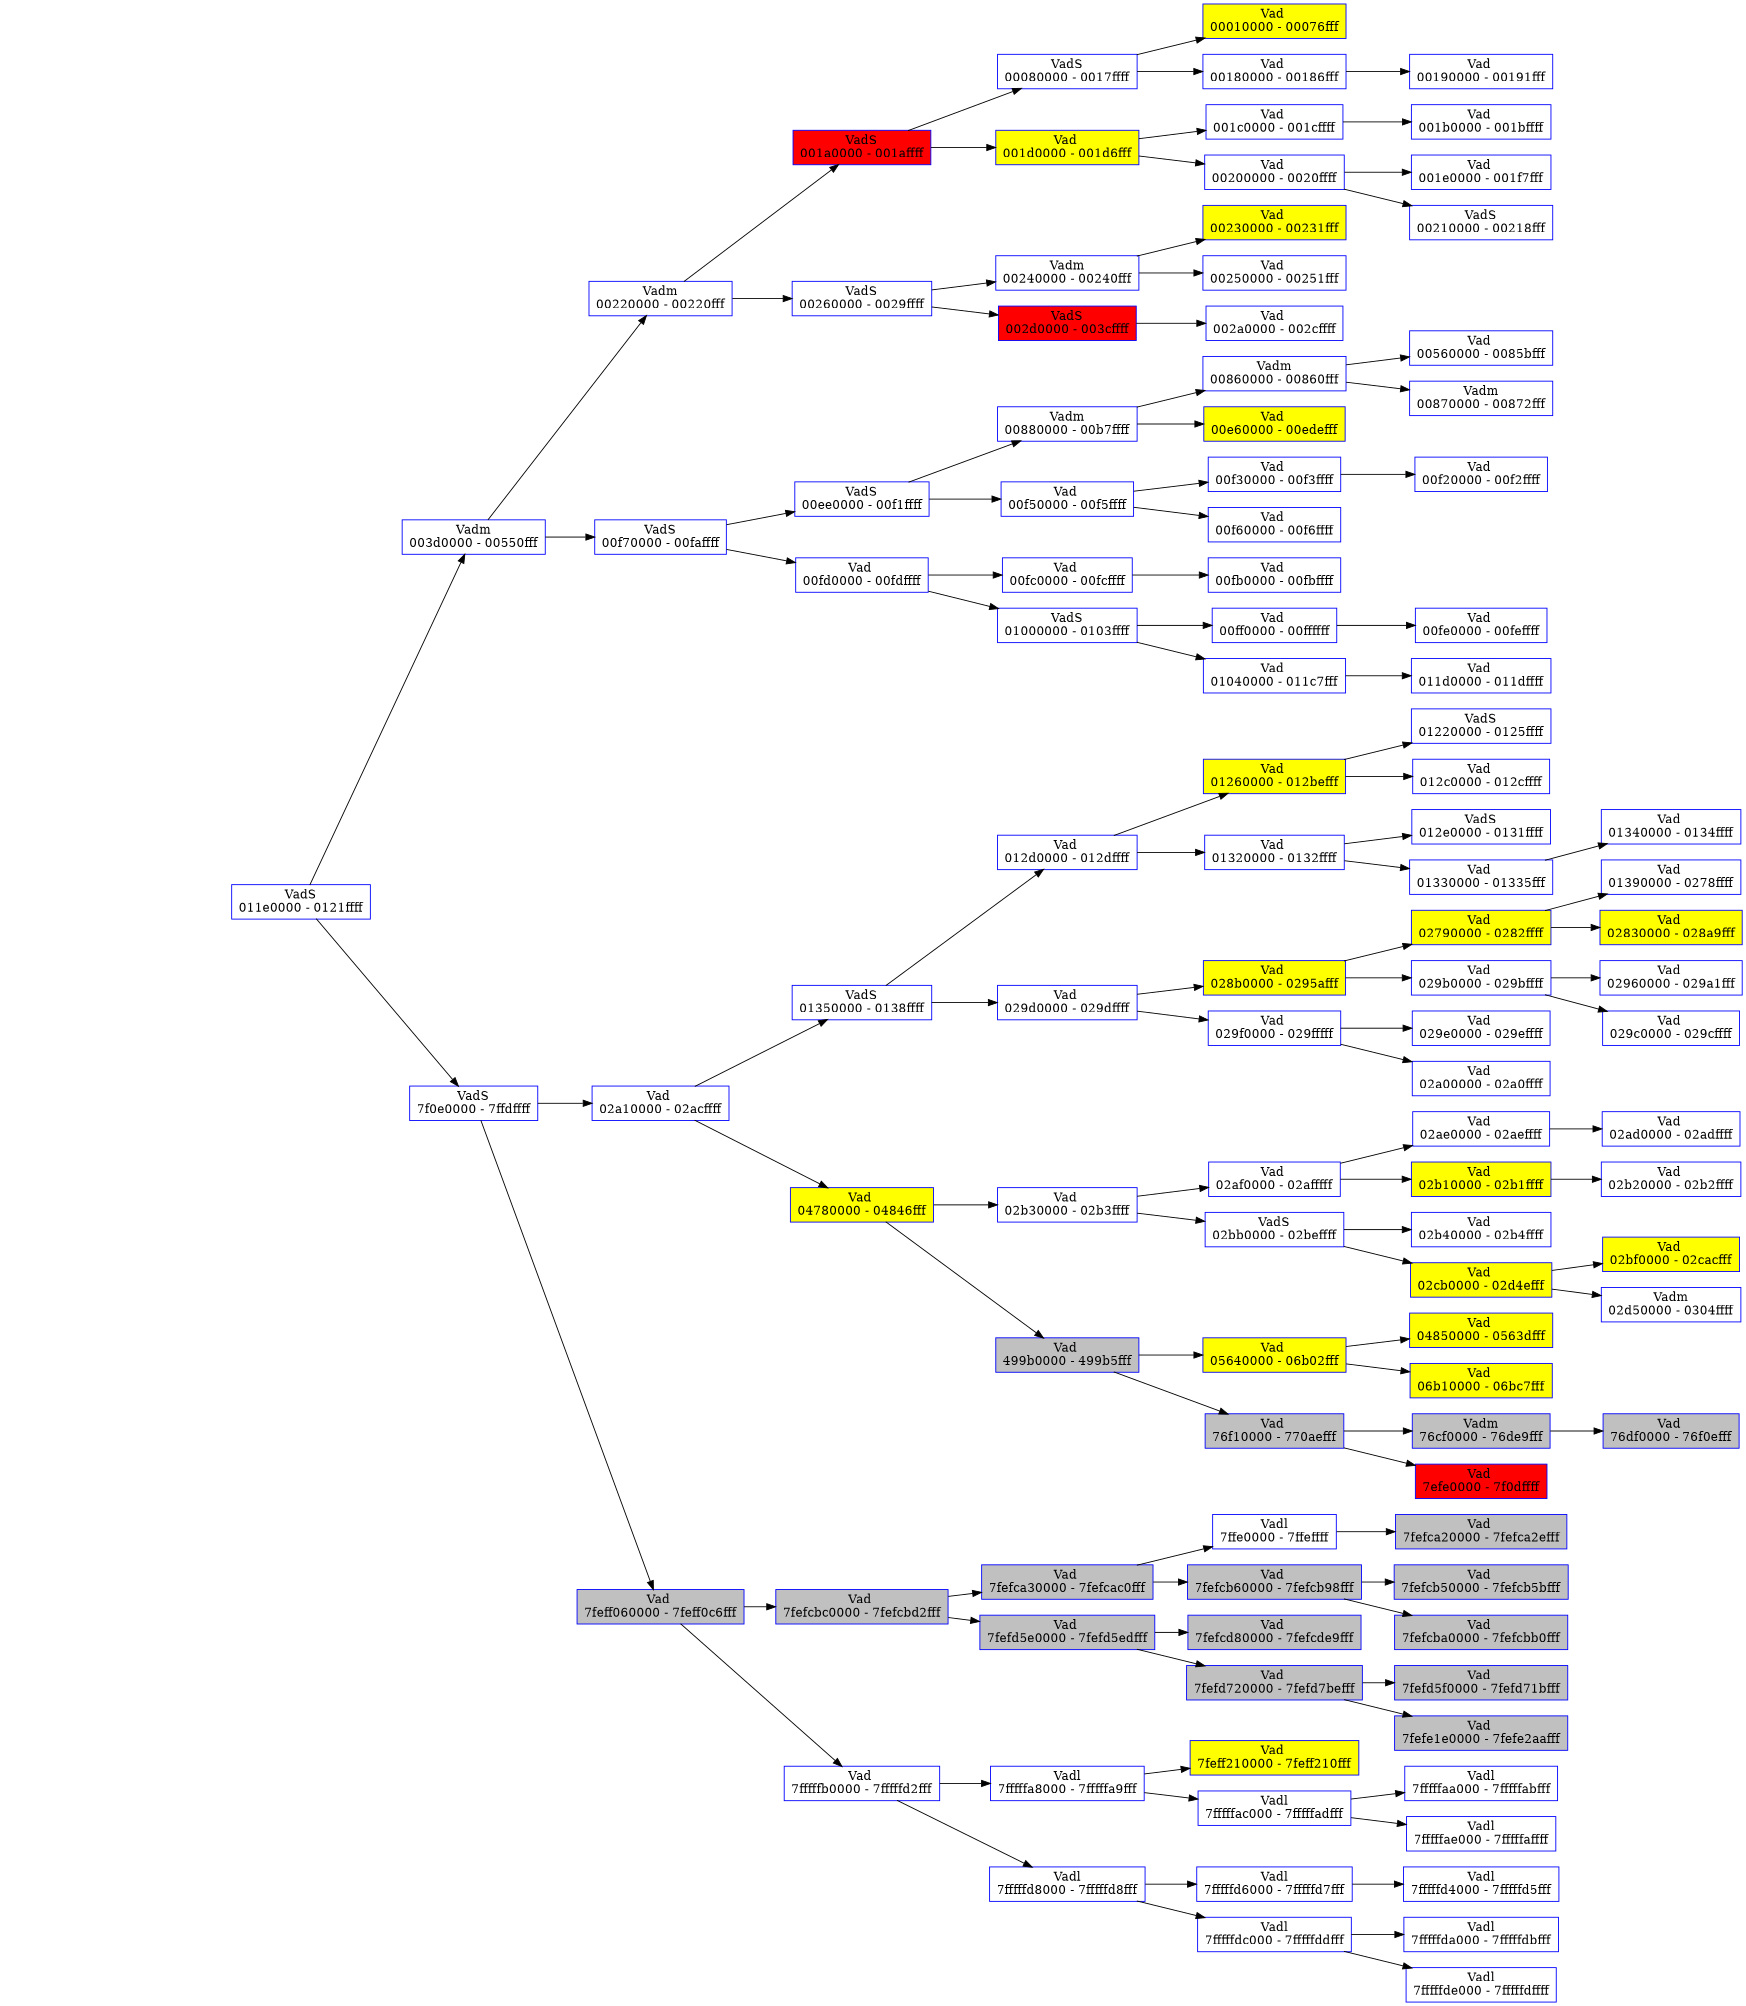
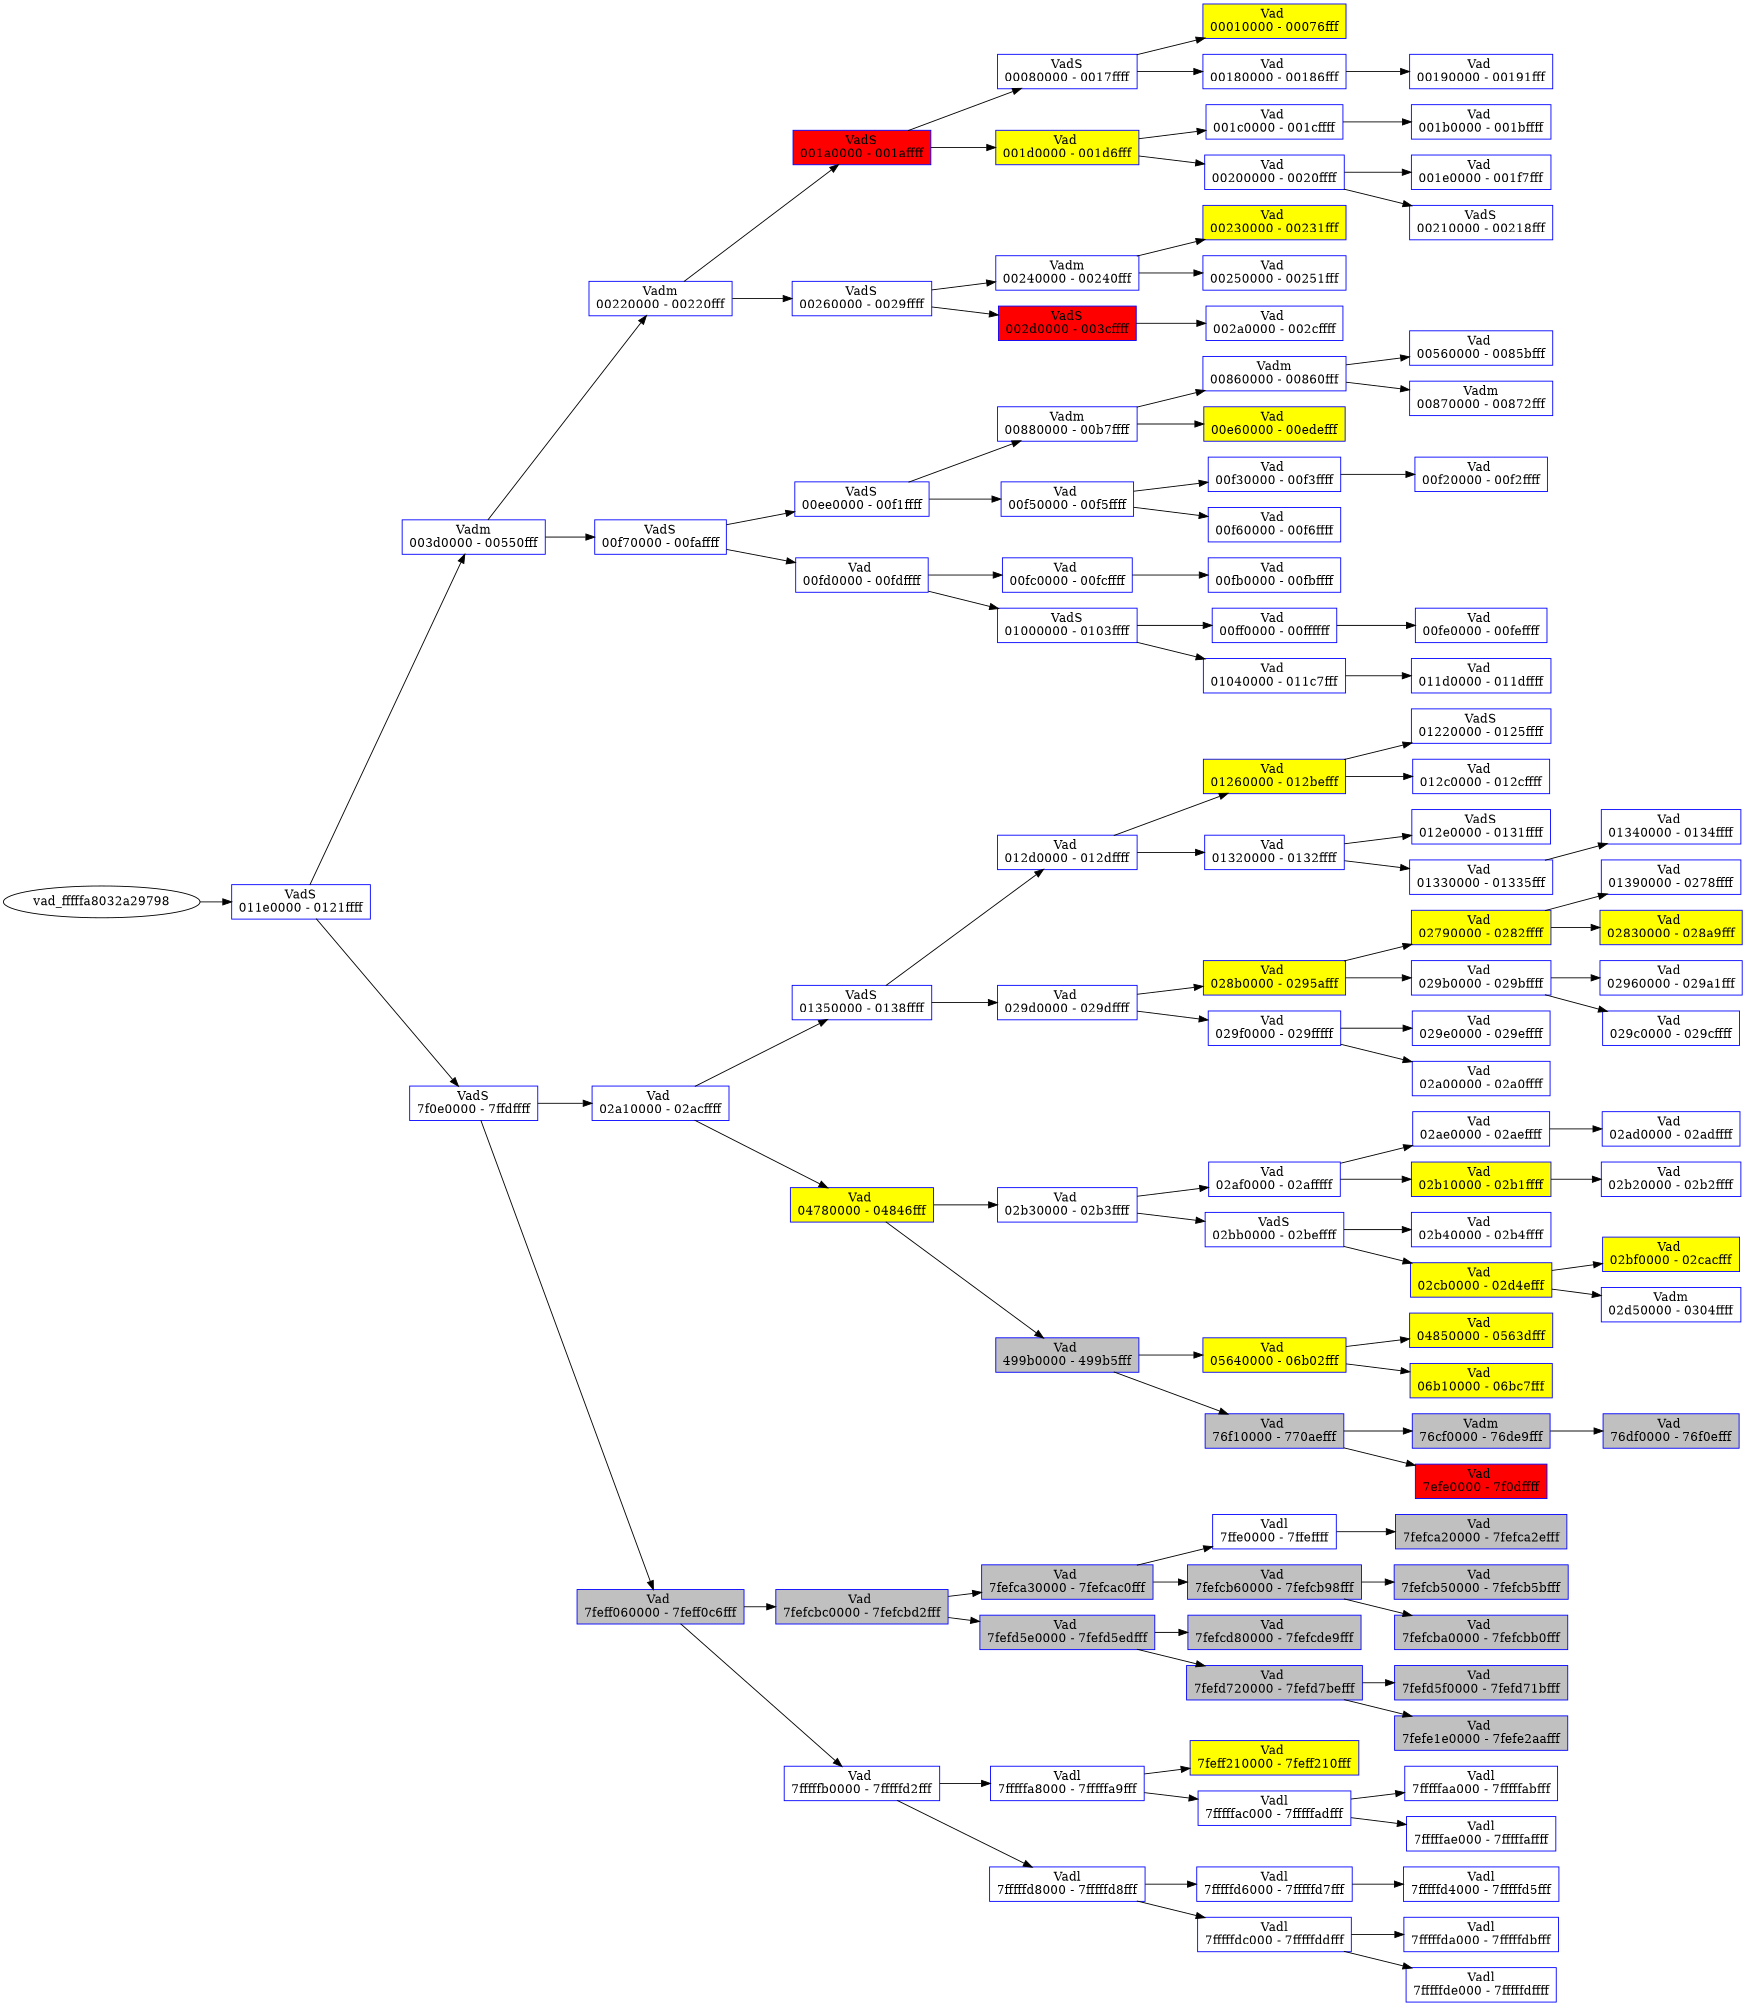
none -> (102, 902)
